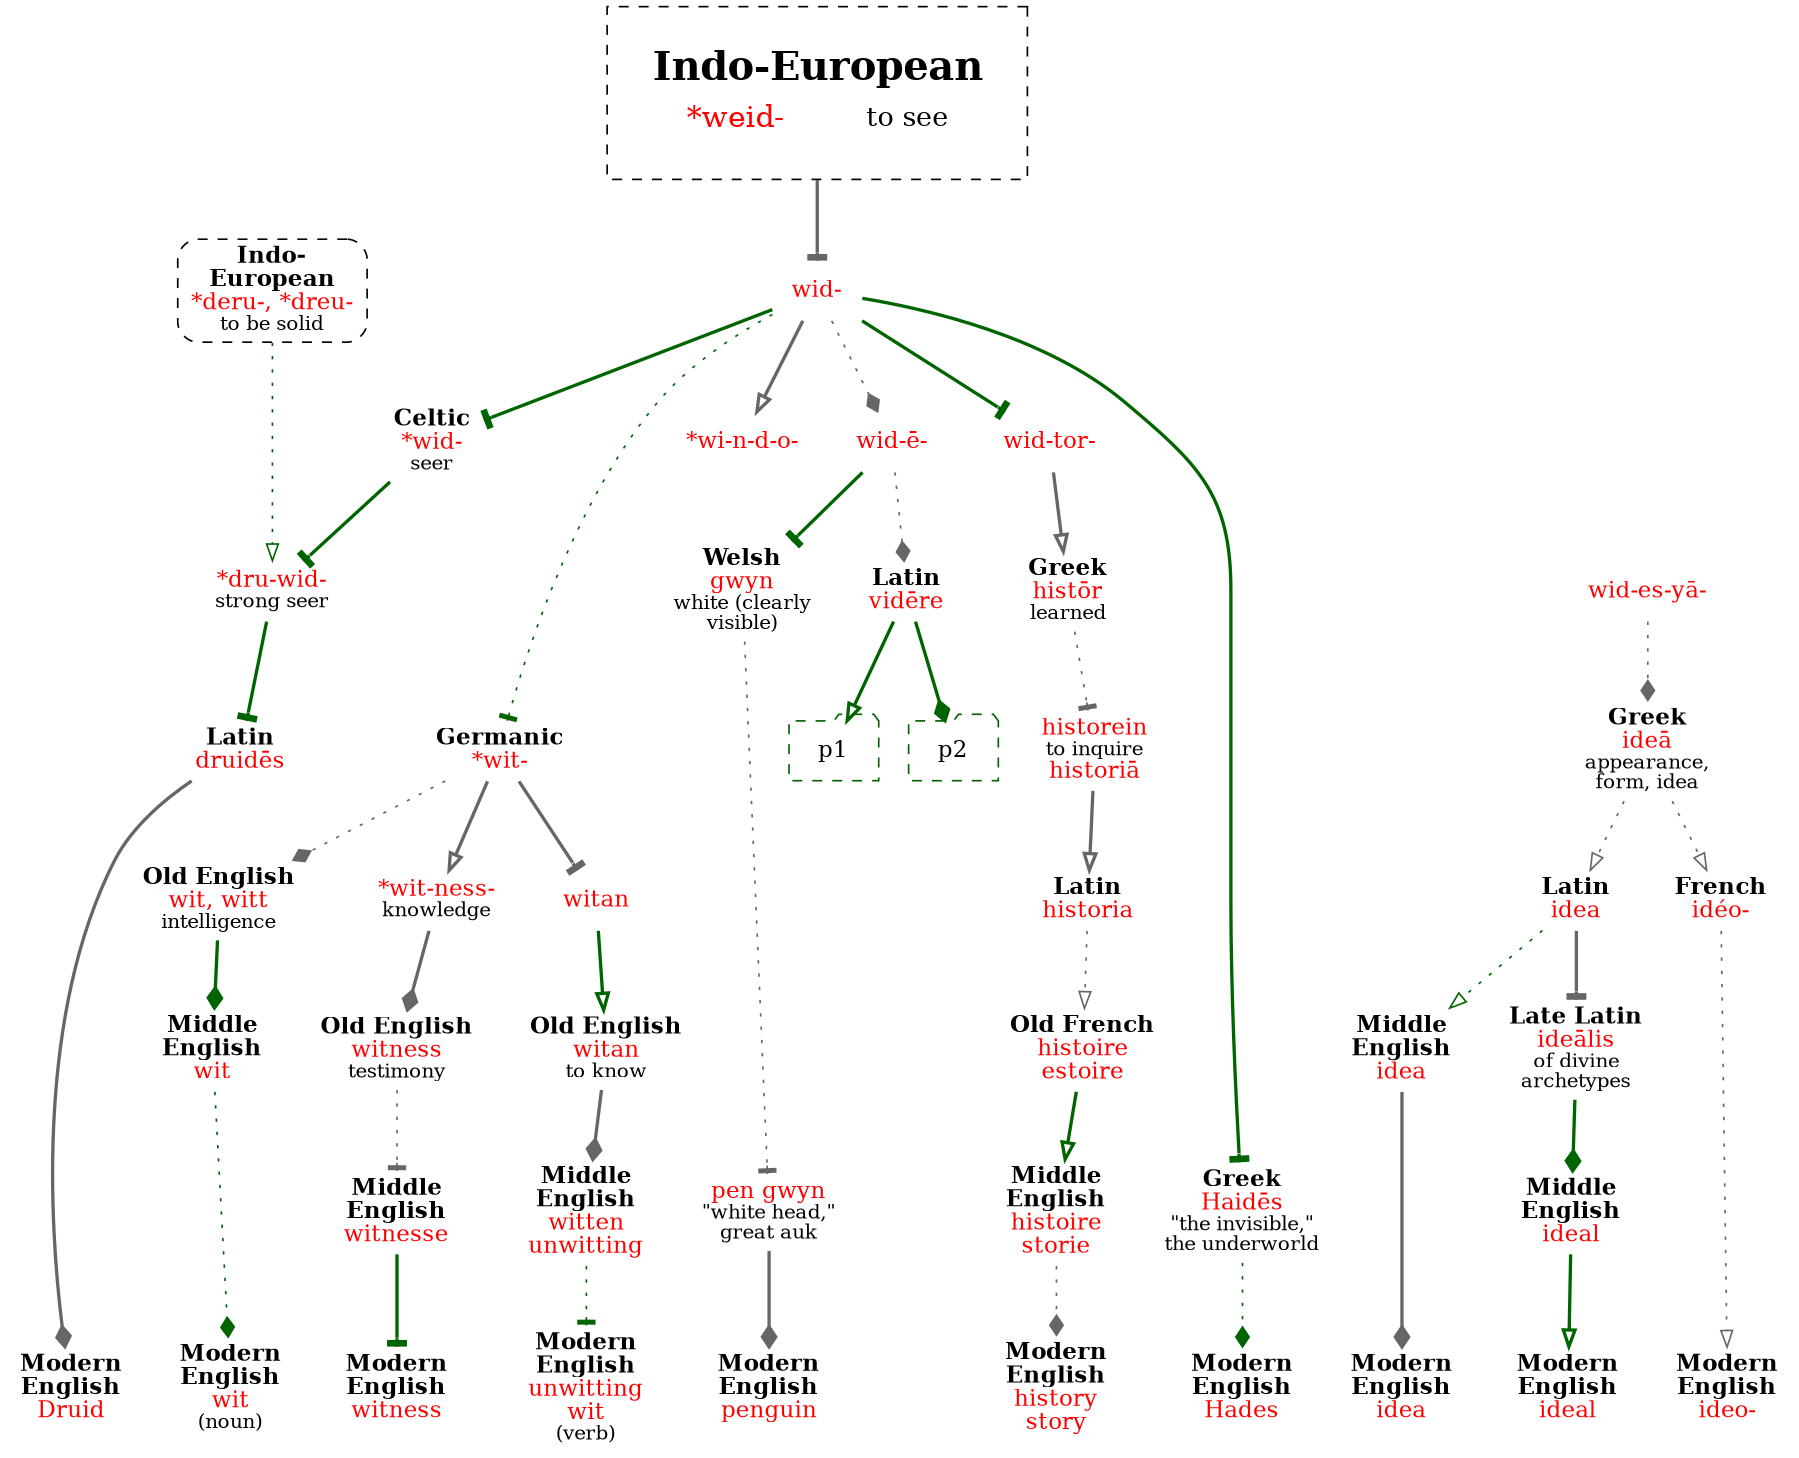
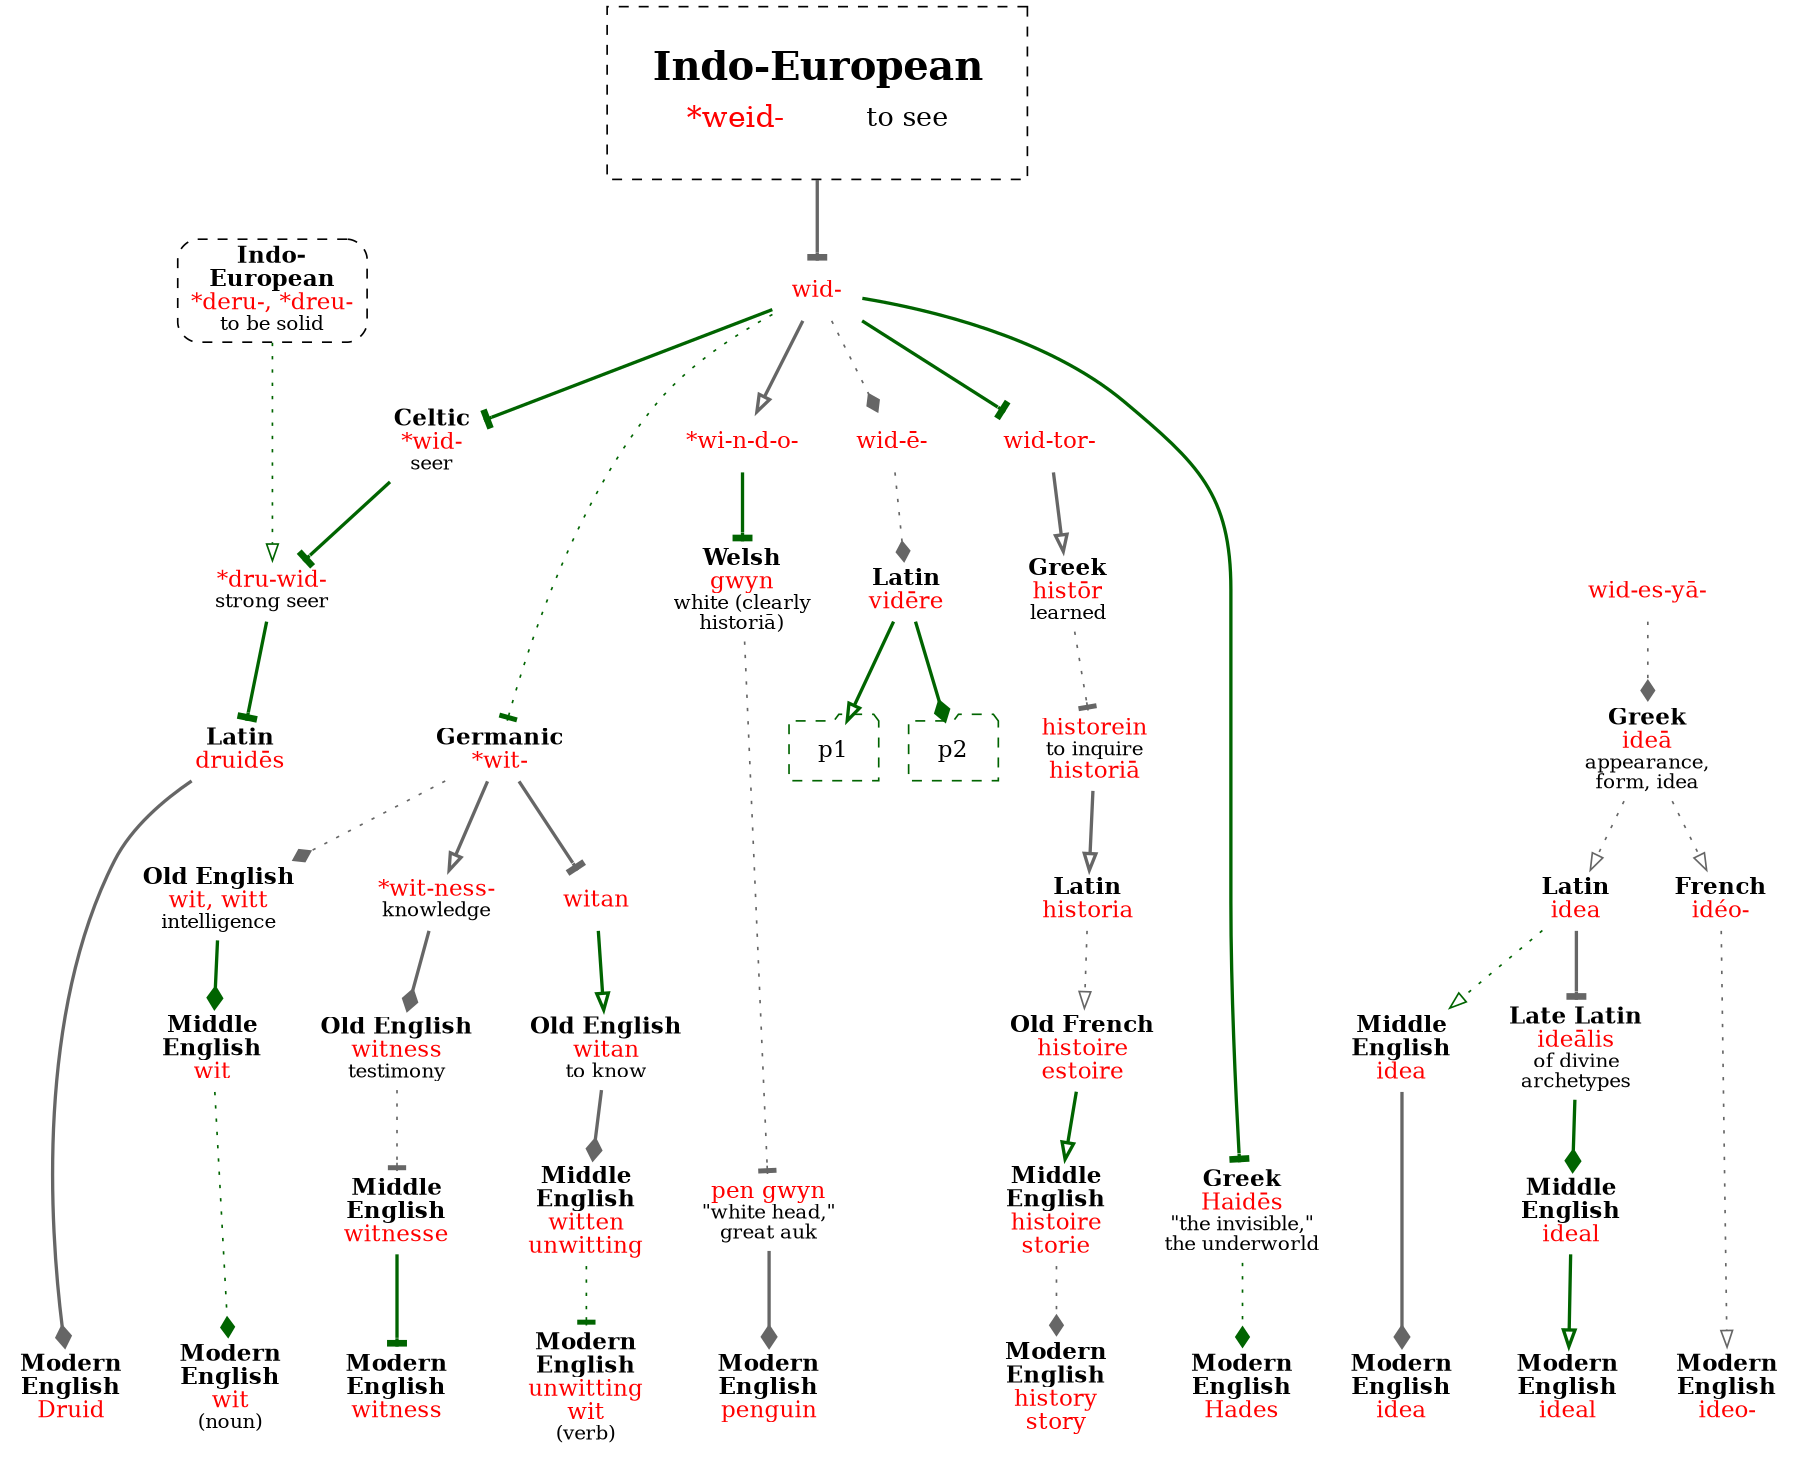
(830, 504) -> (743, 503)
(743, 623) -> (743, 623)
